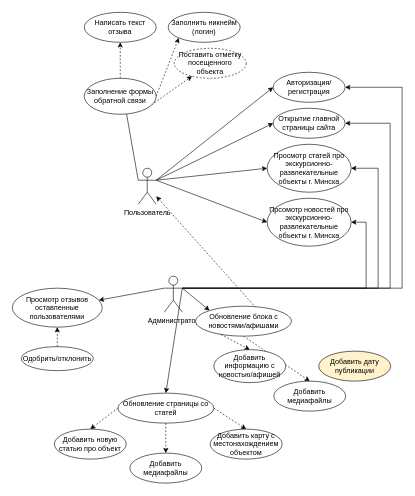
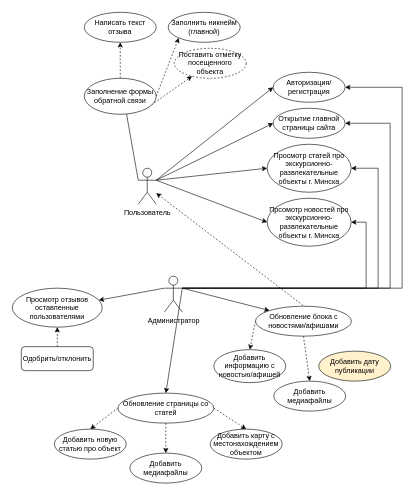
(204, 27) -> (204, 27)
(244, 321) -> (304, 321)
(57, 359) -> (57, 359)
